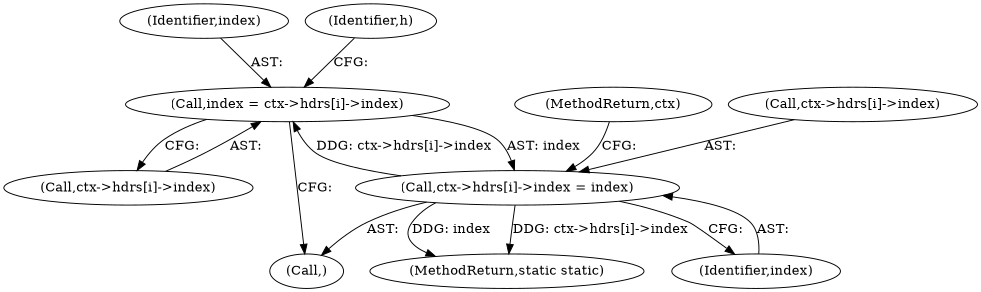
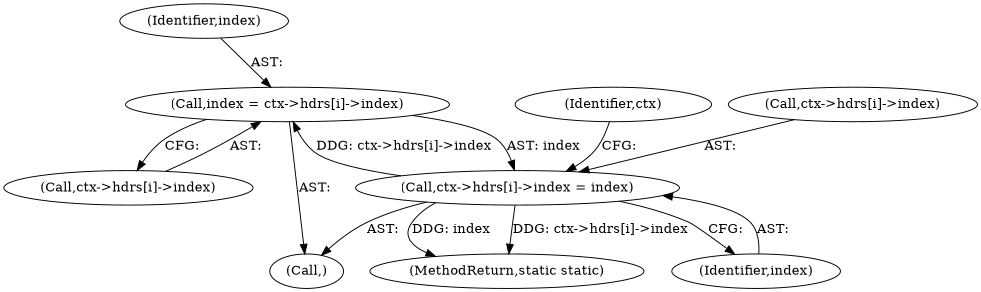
(371, 21) -> none
(613, 104) -> (613, 104)
(317, 188) -> (317, 188)
